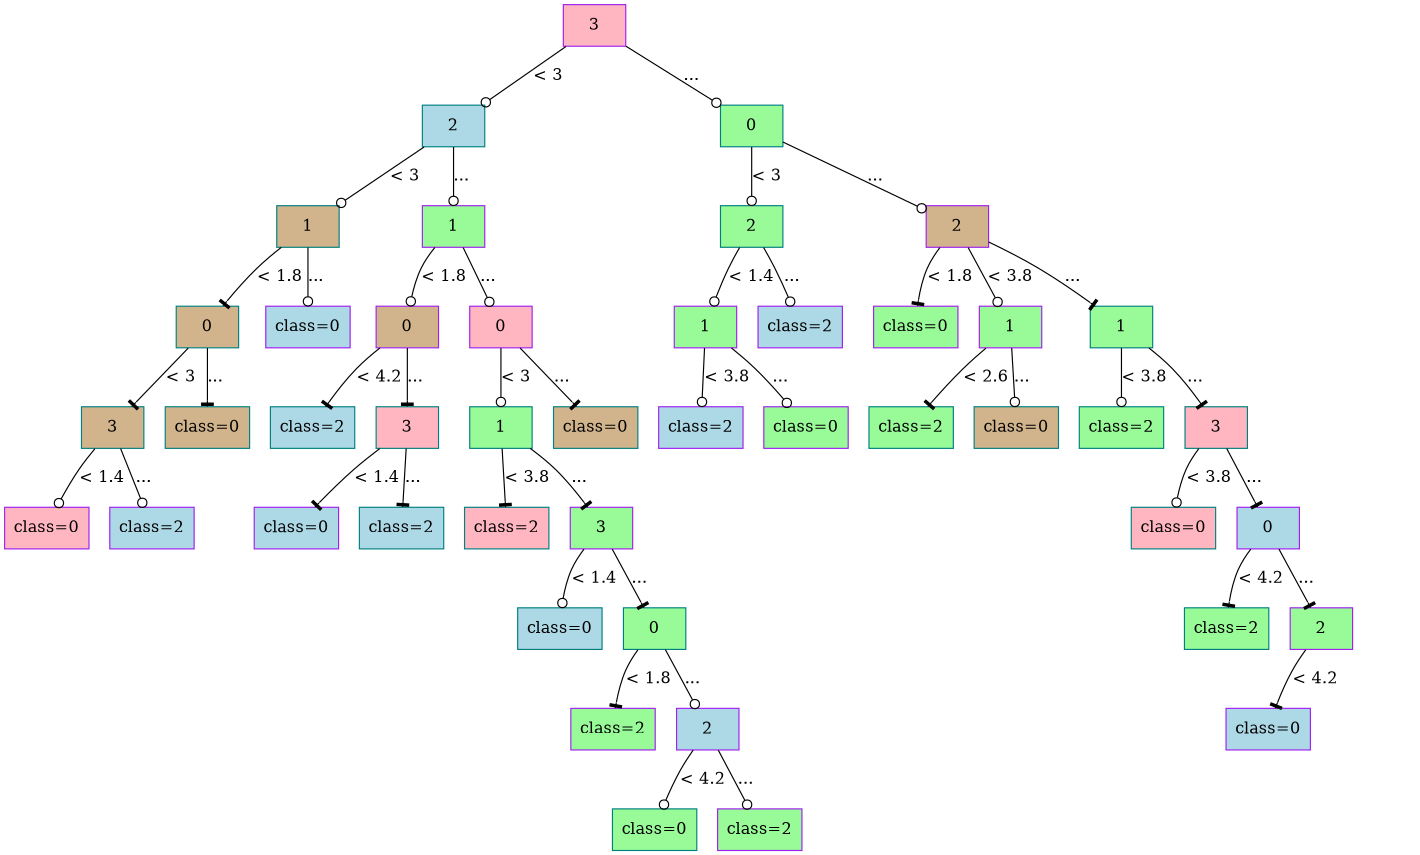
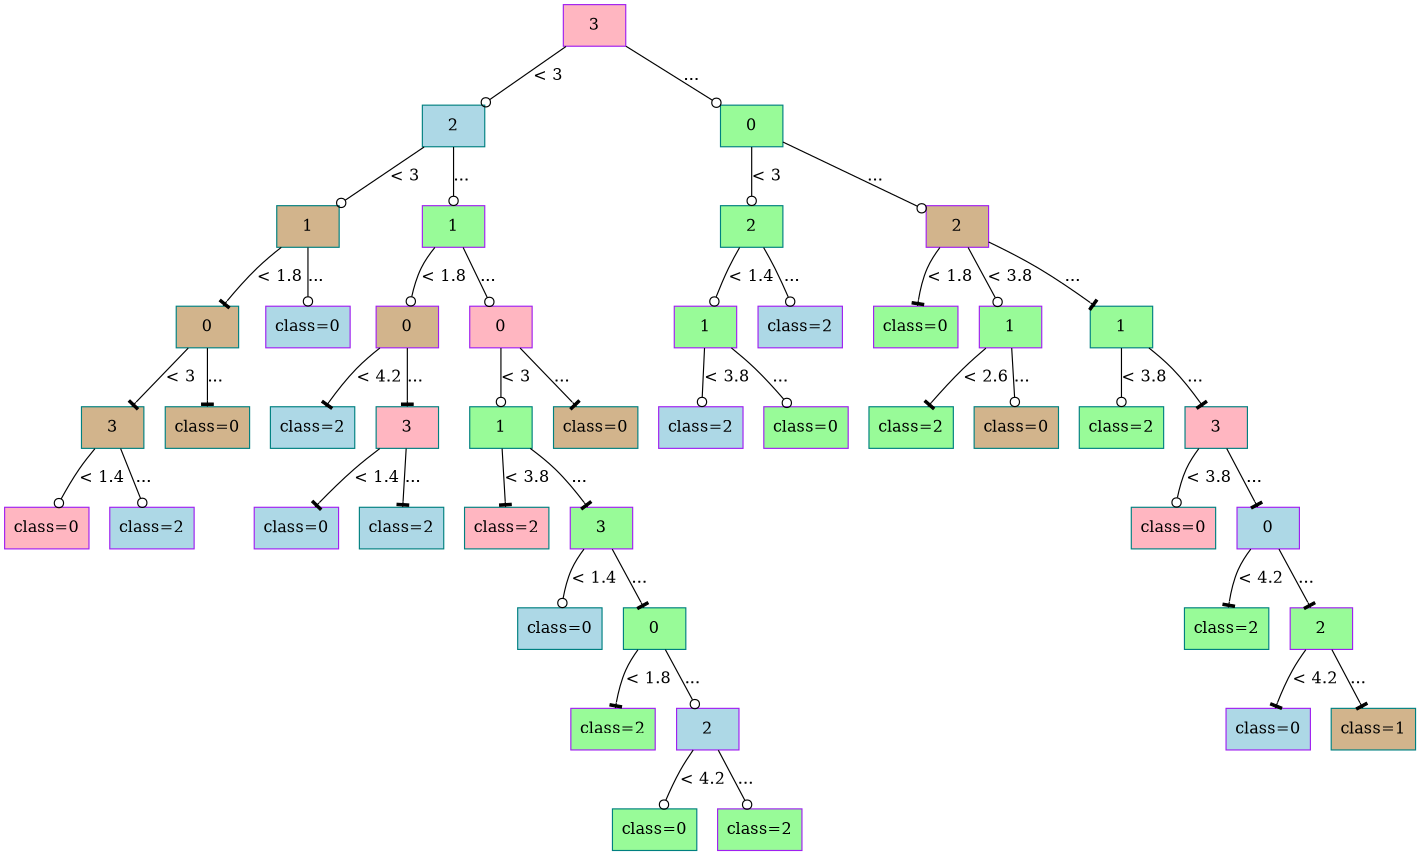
none -> (1373, 729)
